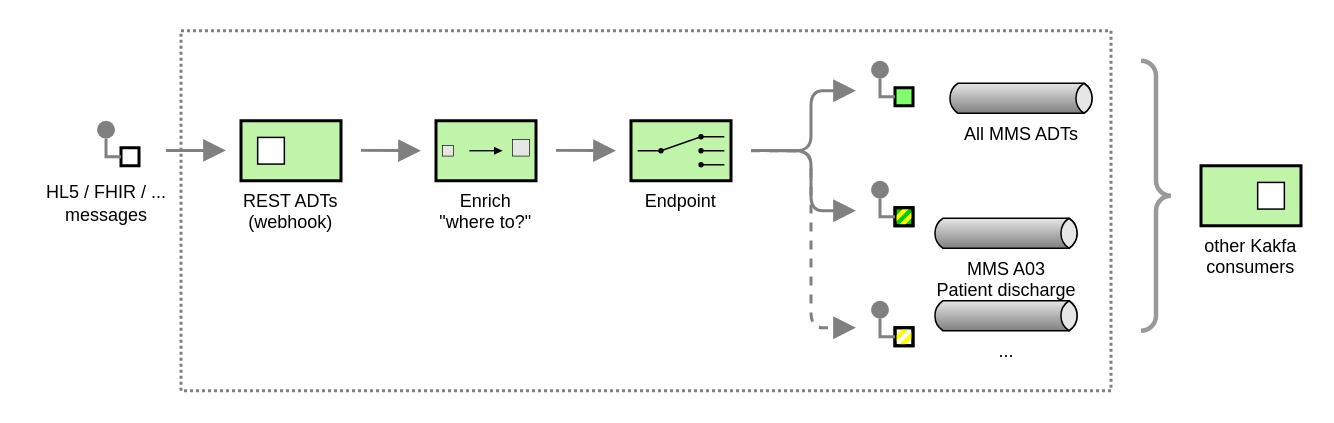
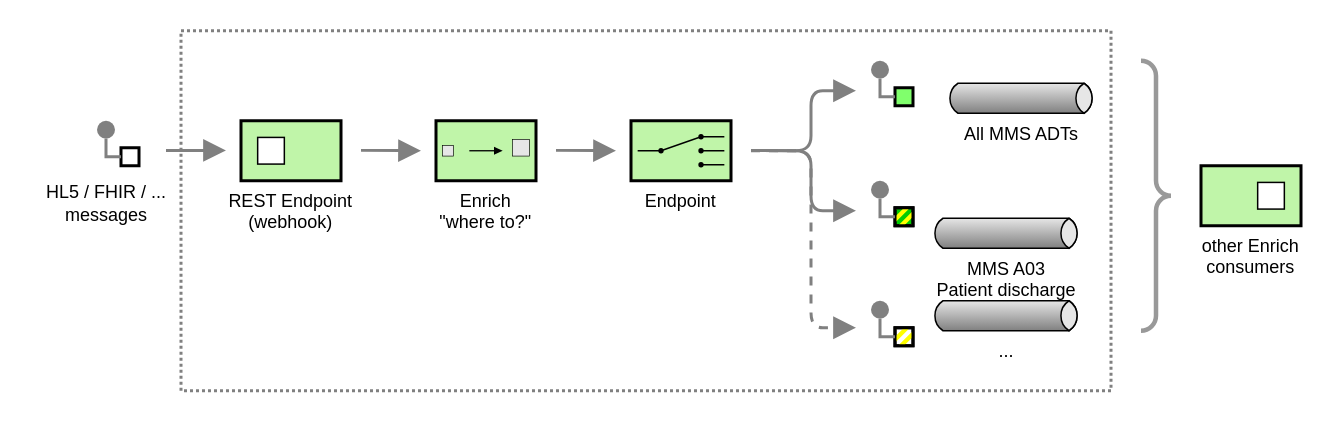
(290, 201) -> (290, 201)
(1250, 246) -> (1250, 246)
